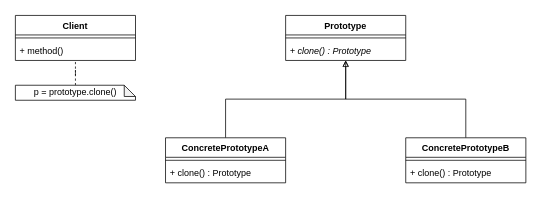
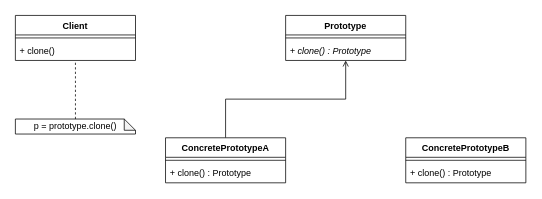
(44, 51) -> (40, 51)
(75, 93) -> (75, 126)
(425, 99) -> none
